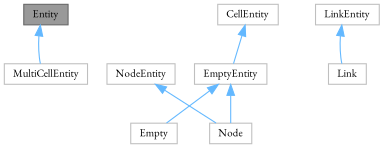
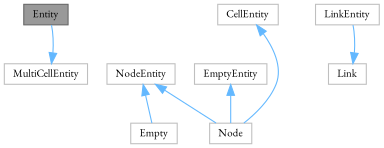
(39, 50) -> (53, 39)
(238, 50) -> (277, 83)
(340, 50) -> (355, 39)
(184, 110) -> (149, 109)
